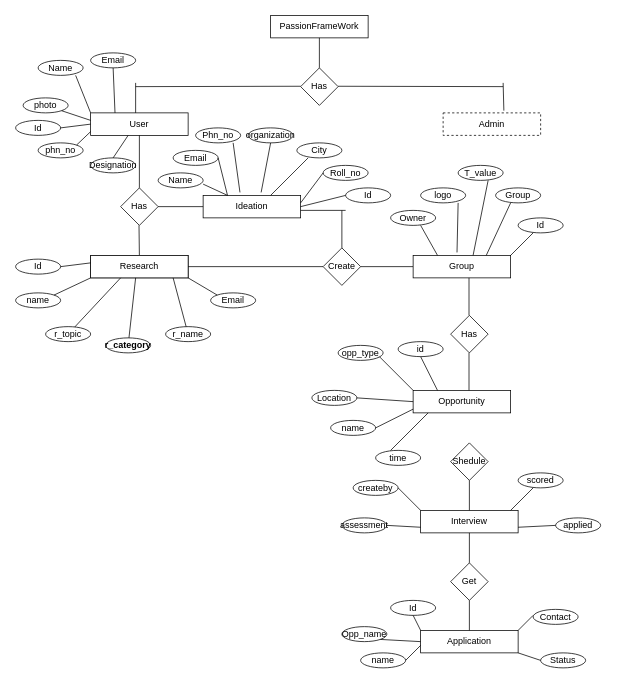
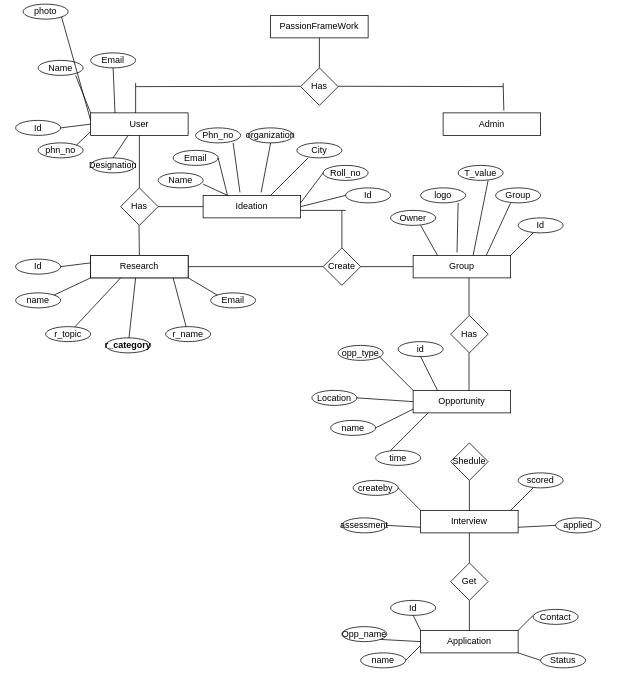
(45, 105) -> (45, 12)
(492, 124) -> (492, 124)
